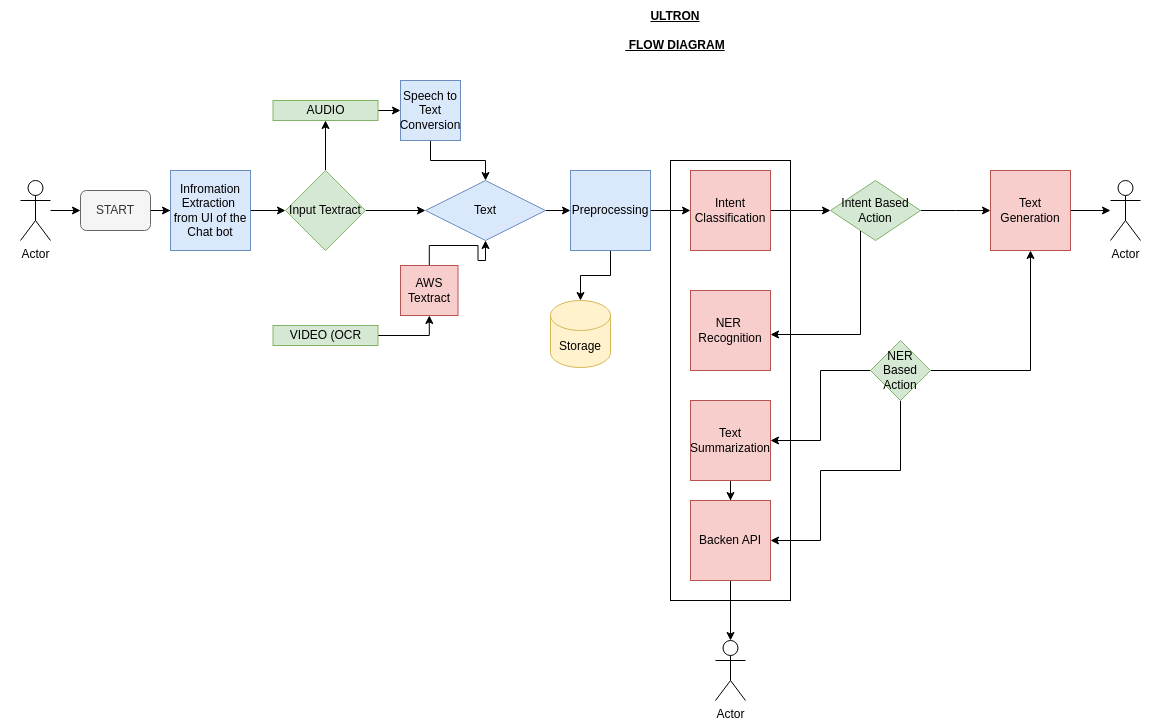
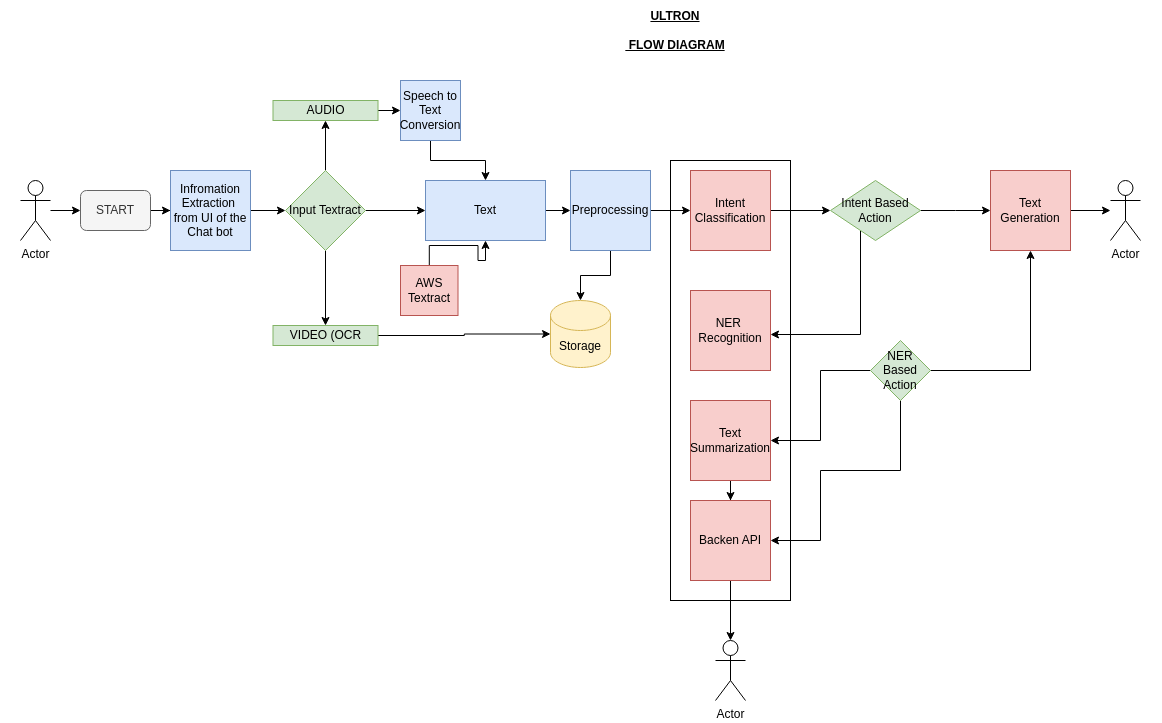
(486, 211) -> (486, 211)
none -> (326, 285)
(429, 330) -> (485, 334)
